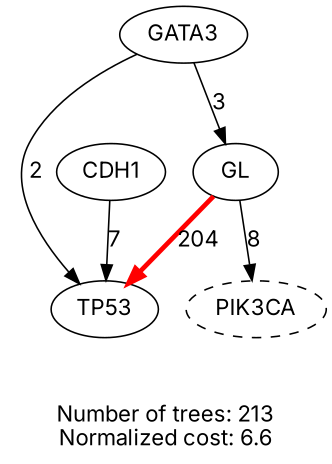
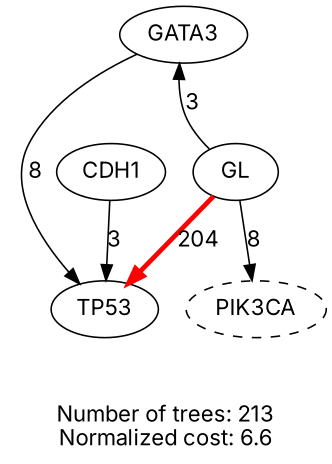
(207, 96) -> (186, 118)
(36, 172) -> (36, 172)
(115, 241) -> (115, 241)
